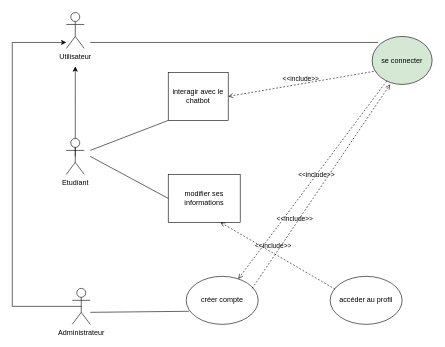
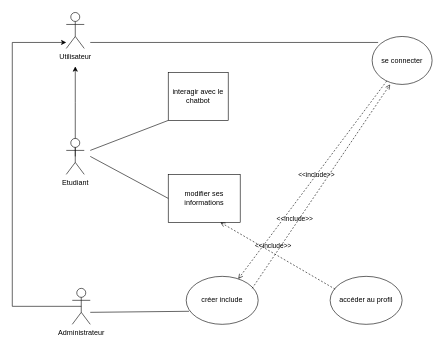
(402, 60) -> (402, 60)
(302, 84) -> none
(222, 300) -> (222, 300)
